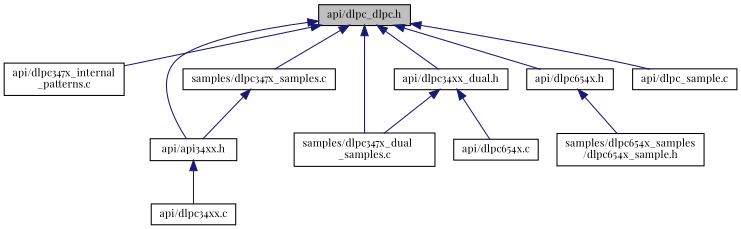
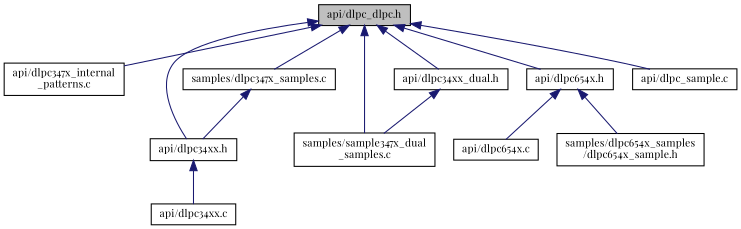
(476, 119) -> (529, 118)
(193, 150) -> (193, 150)
(365, 150) -> (365, 150)
